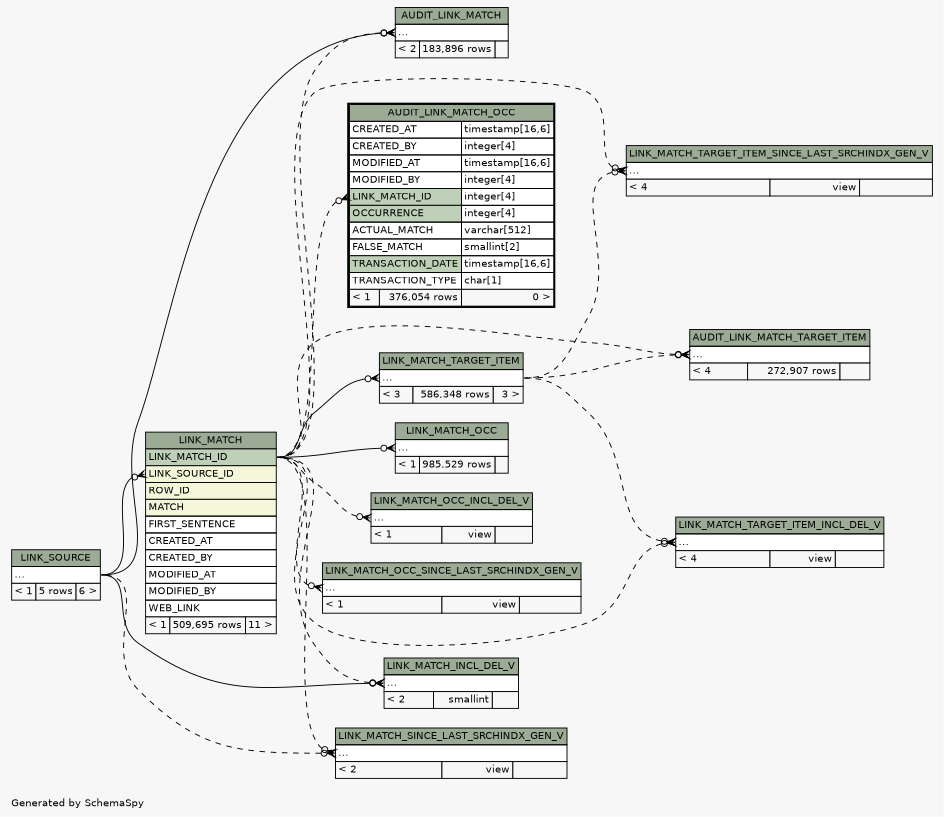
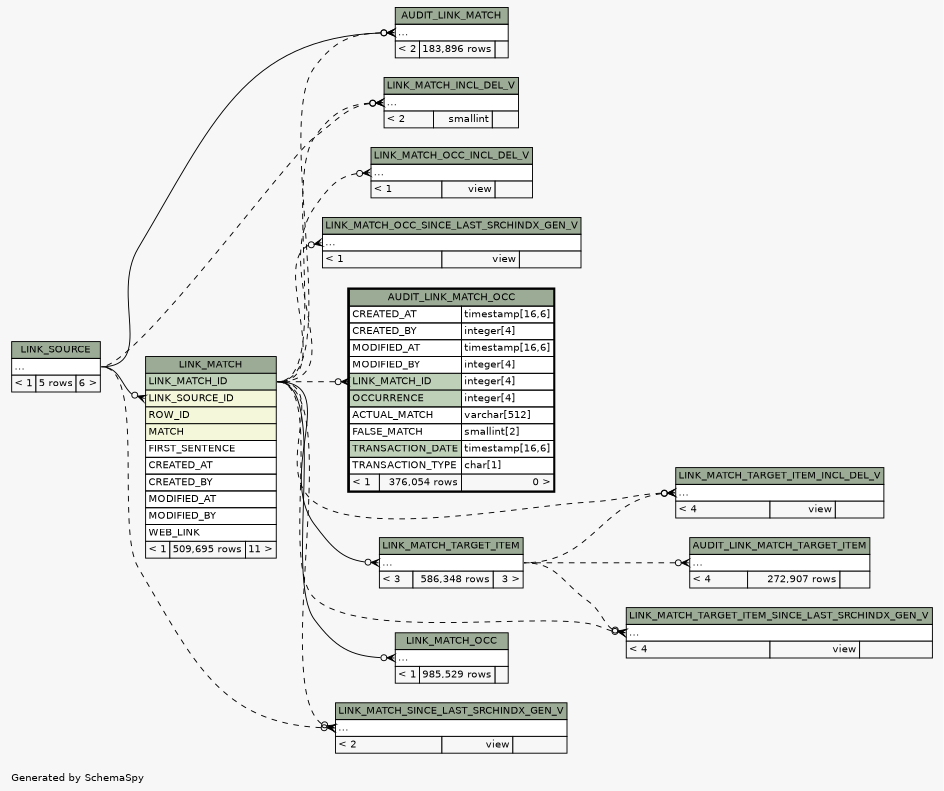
(427, 327) -> none
(208, 679) -> (233, 232)
